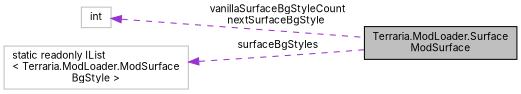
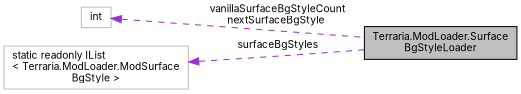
(441, 43) -> (441, 43)
